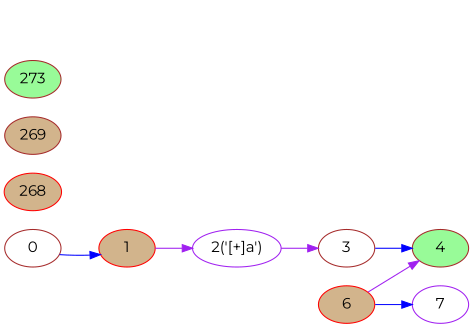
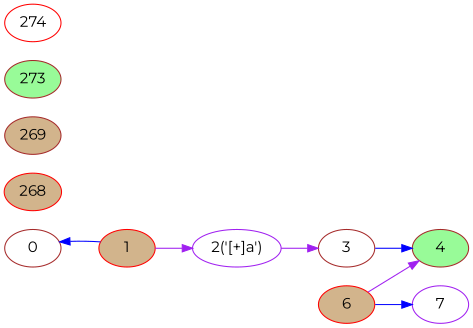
none -> (33, 23)
(75, 255) -> (85, 241)
